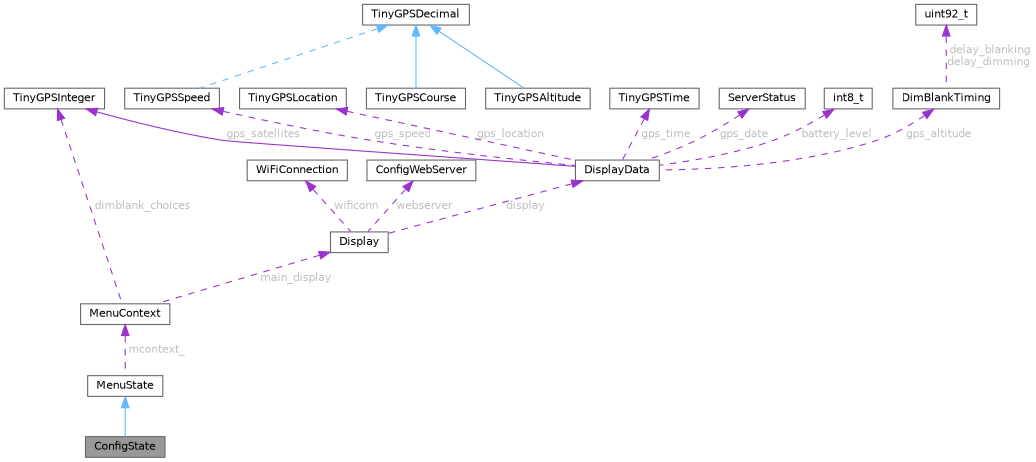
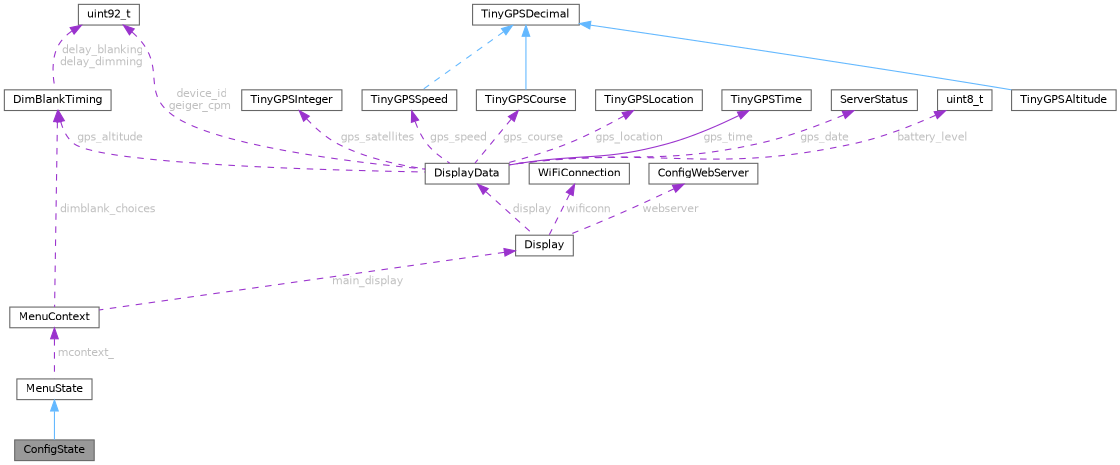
(848, 99) -> (965, 100)
(633, 139) -> (644, 149)
none -> (493, 141)
none -> (249, 143)
(335, 149) -> (361, 154)
(92, 212) -> (56, 214)
